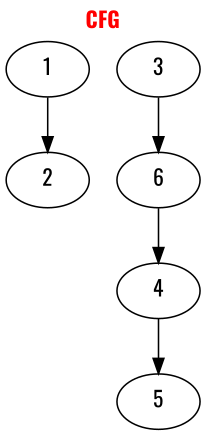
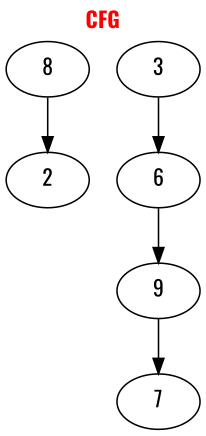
(48, 69) -> (48, 69)
(159, 291) -> (159, 291)
(159, 402) -> (159, 402)
